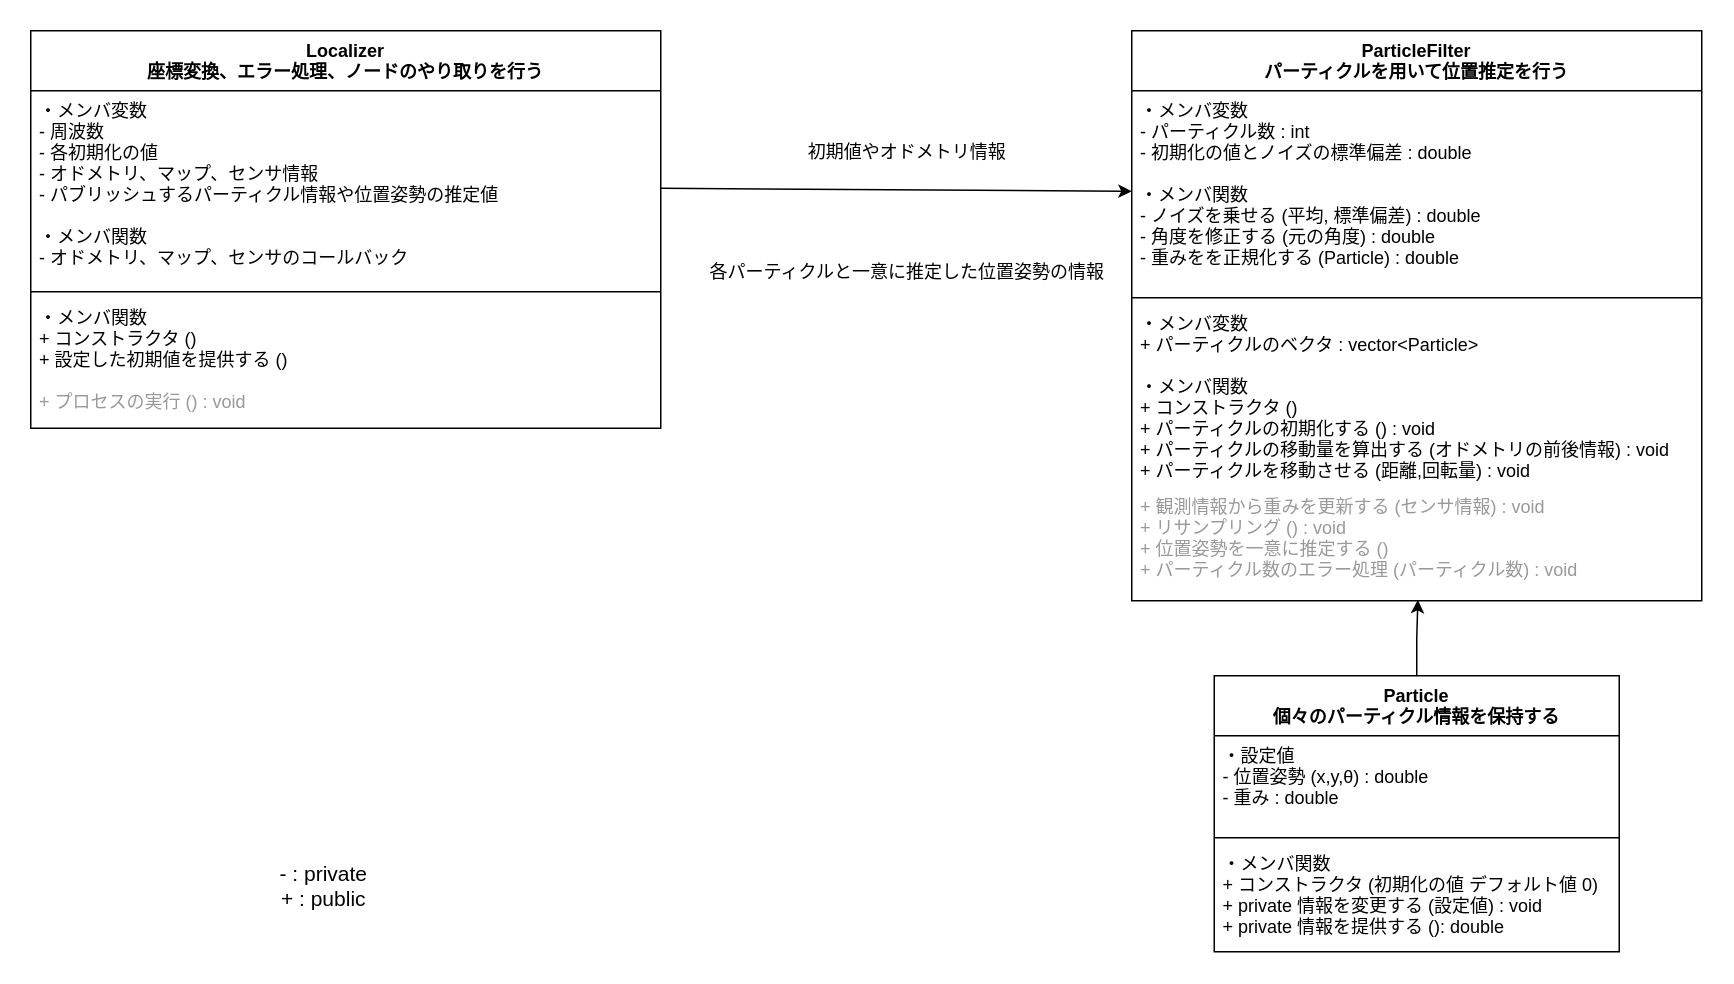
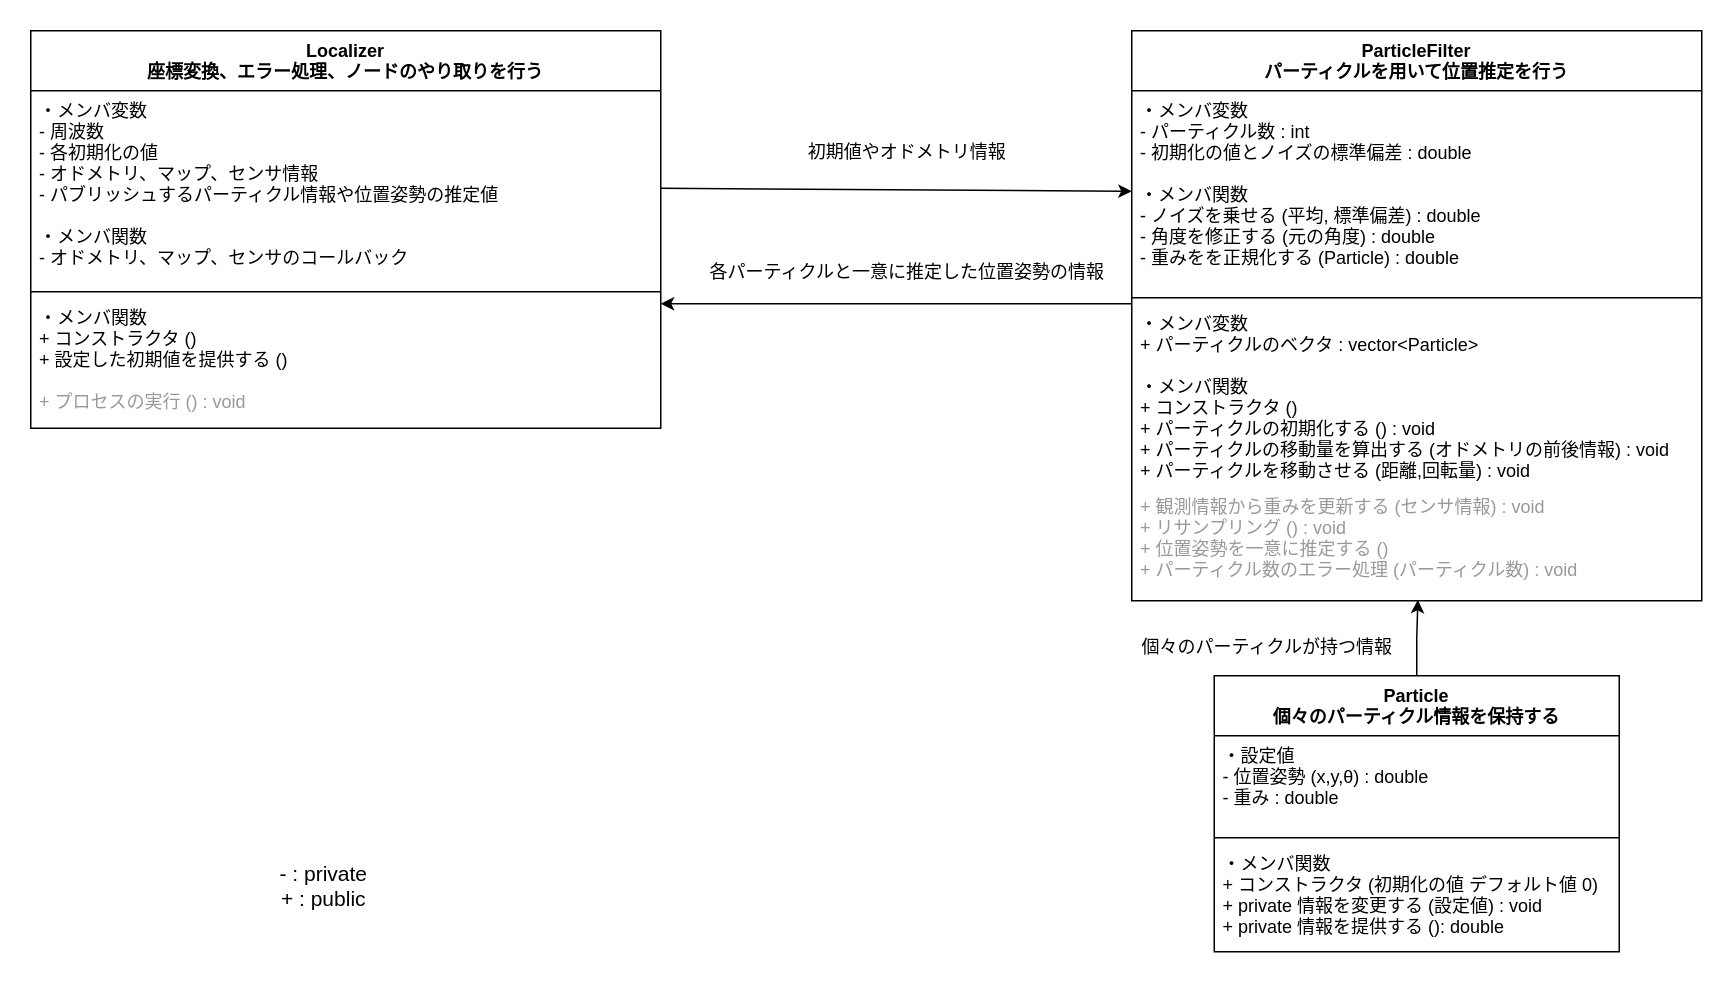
none -> (900, 304)
none -> (1267, 646)
